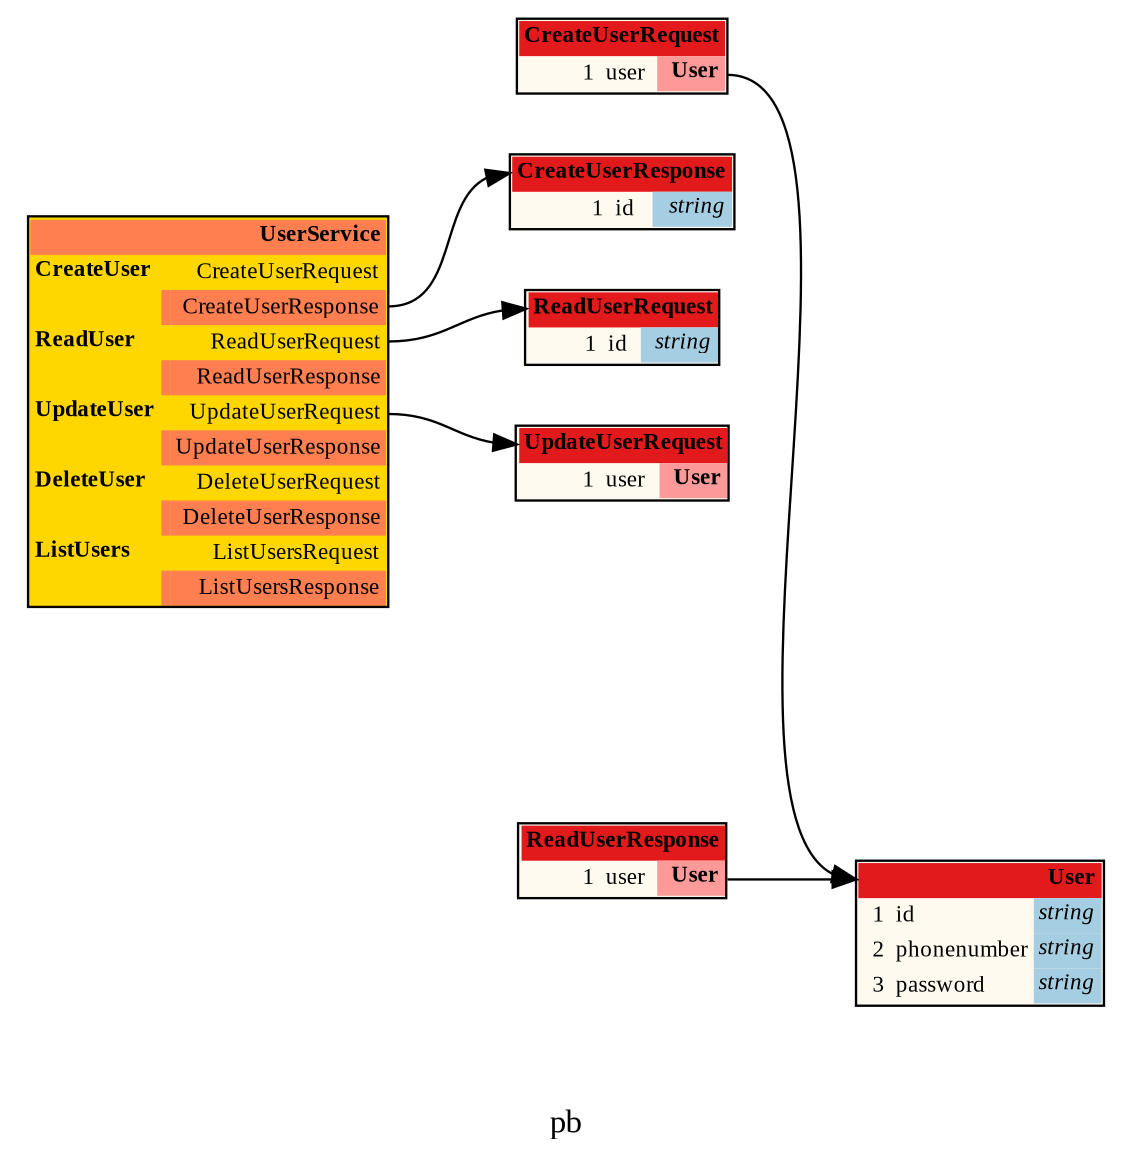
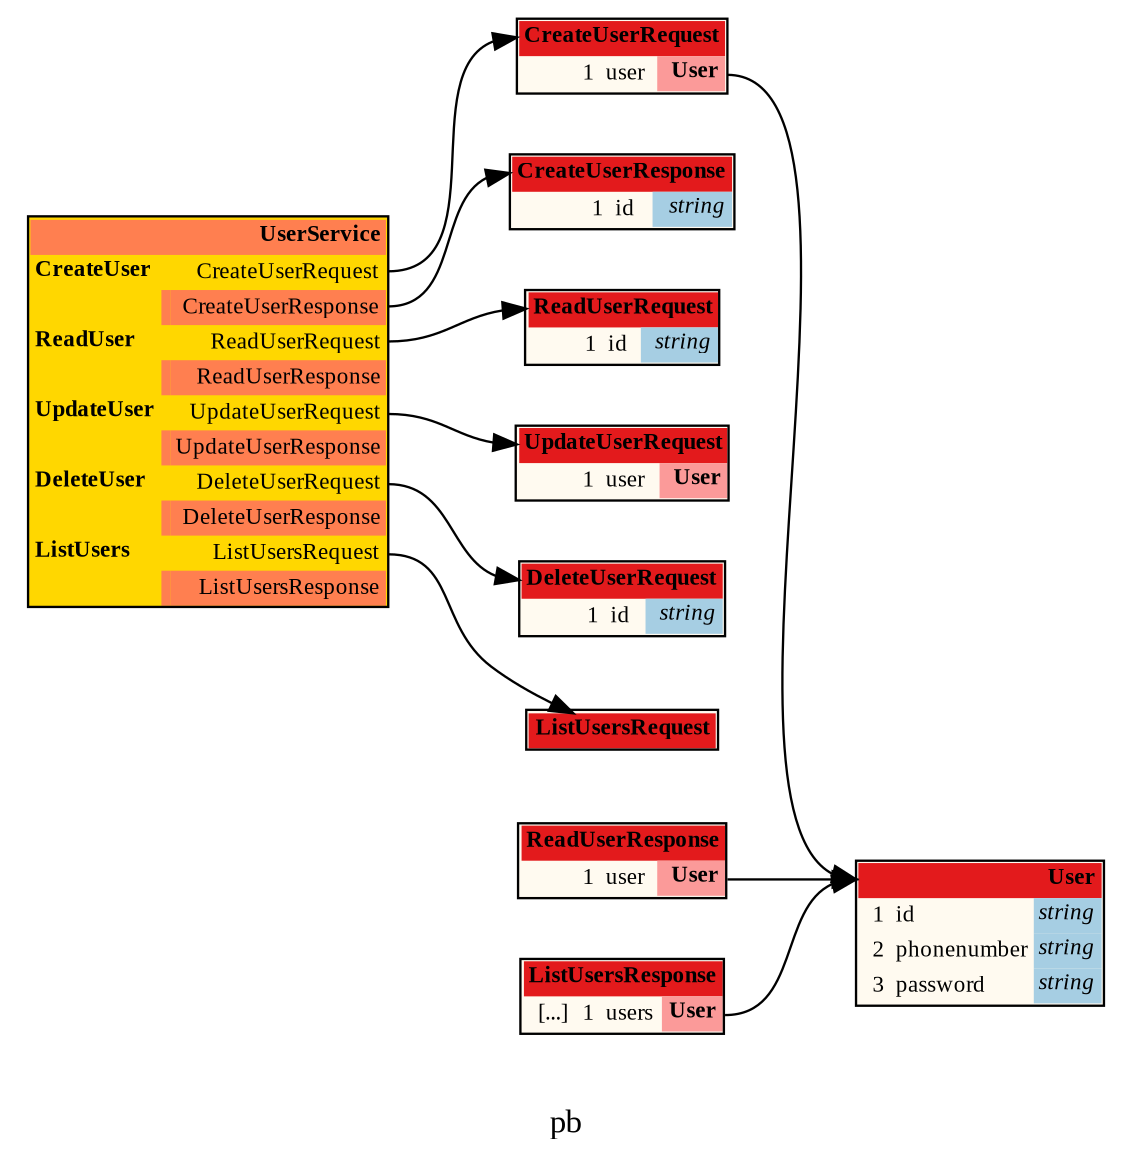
none -> (452, 166)
none -> (622, 599)
none -> (622, 730)
none -> (622, 996)
